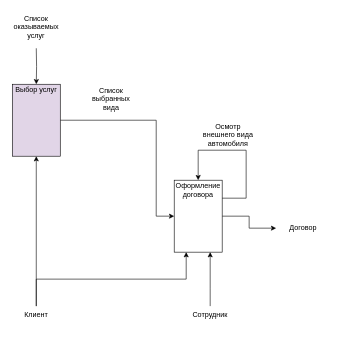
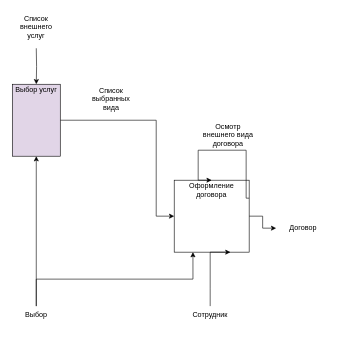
(36, 27) -> (36, 27)
(228, 135) -> (228, 135)
(198, 216) -> (212, 216)
(36, 315) -> (36, 315)
